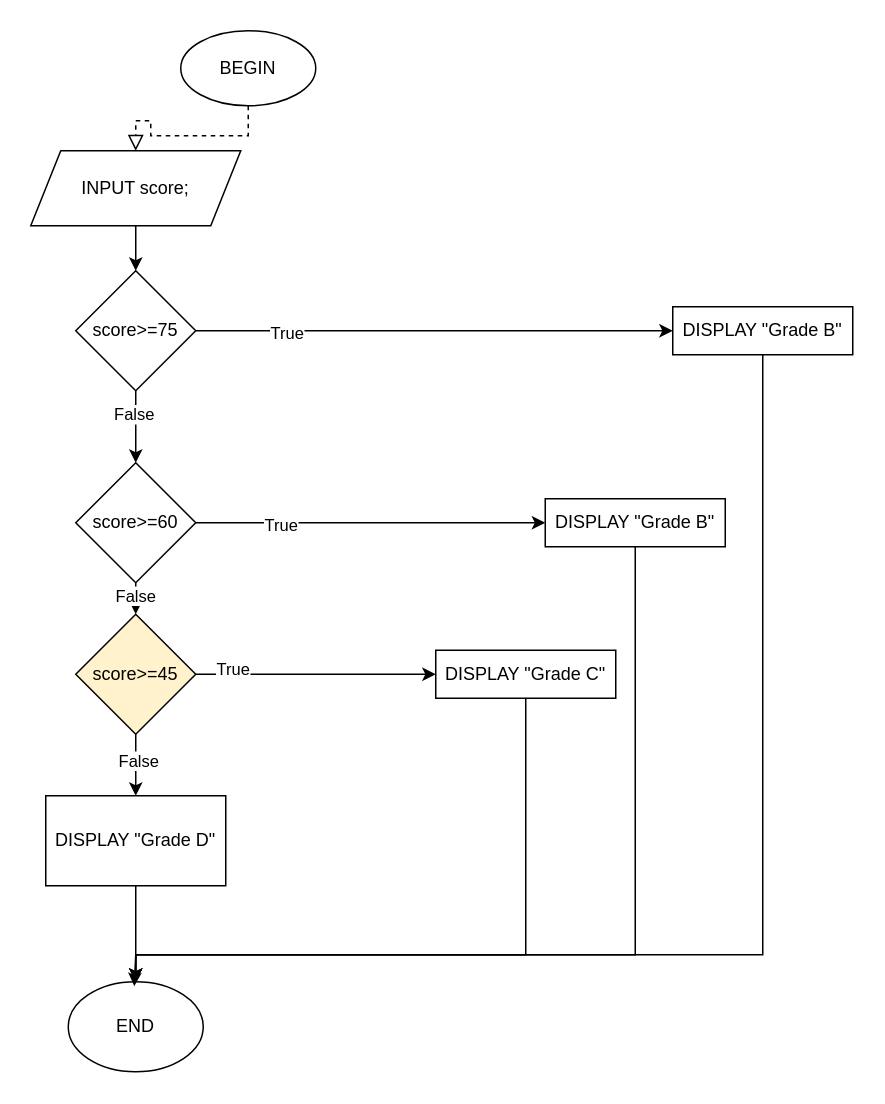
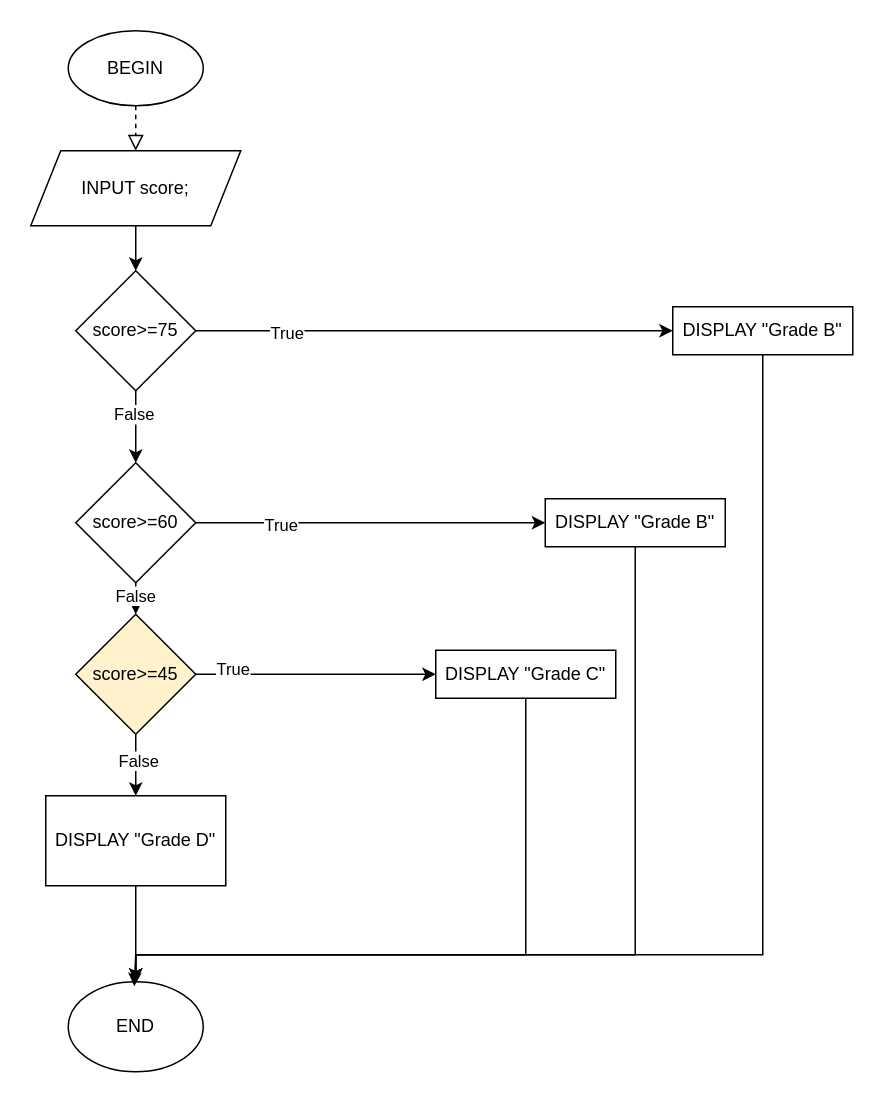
(248, 68) -> (136, 68)
